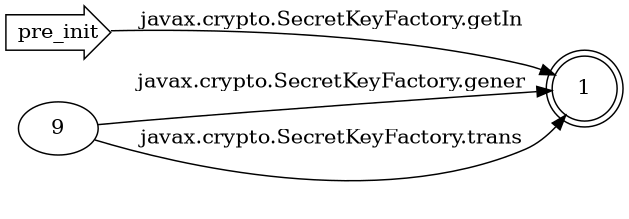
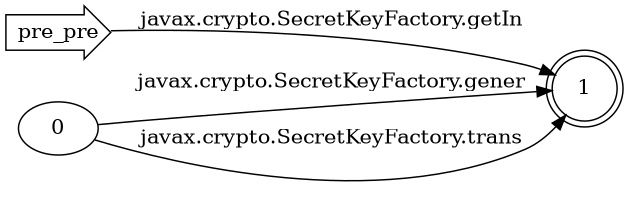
(58, 32) -> (58, 32)
(58, 128) -> (58, 128)
